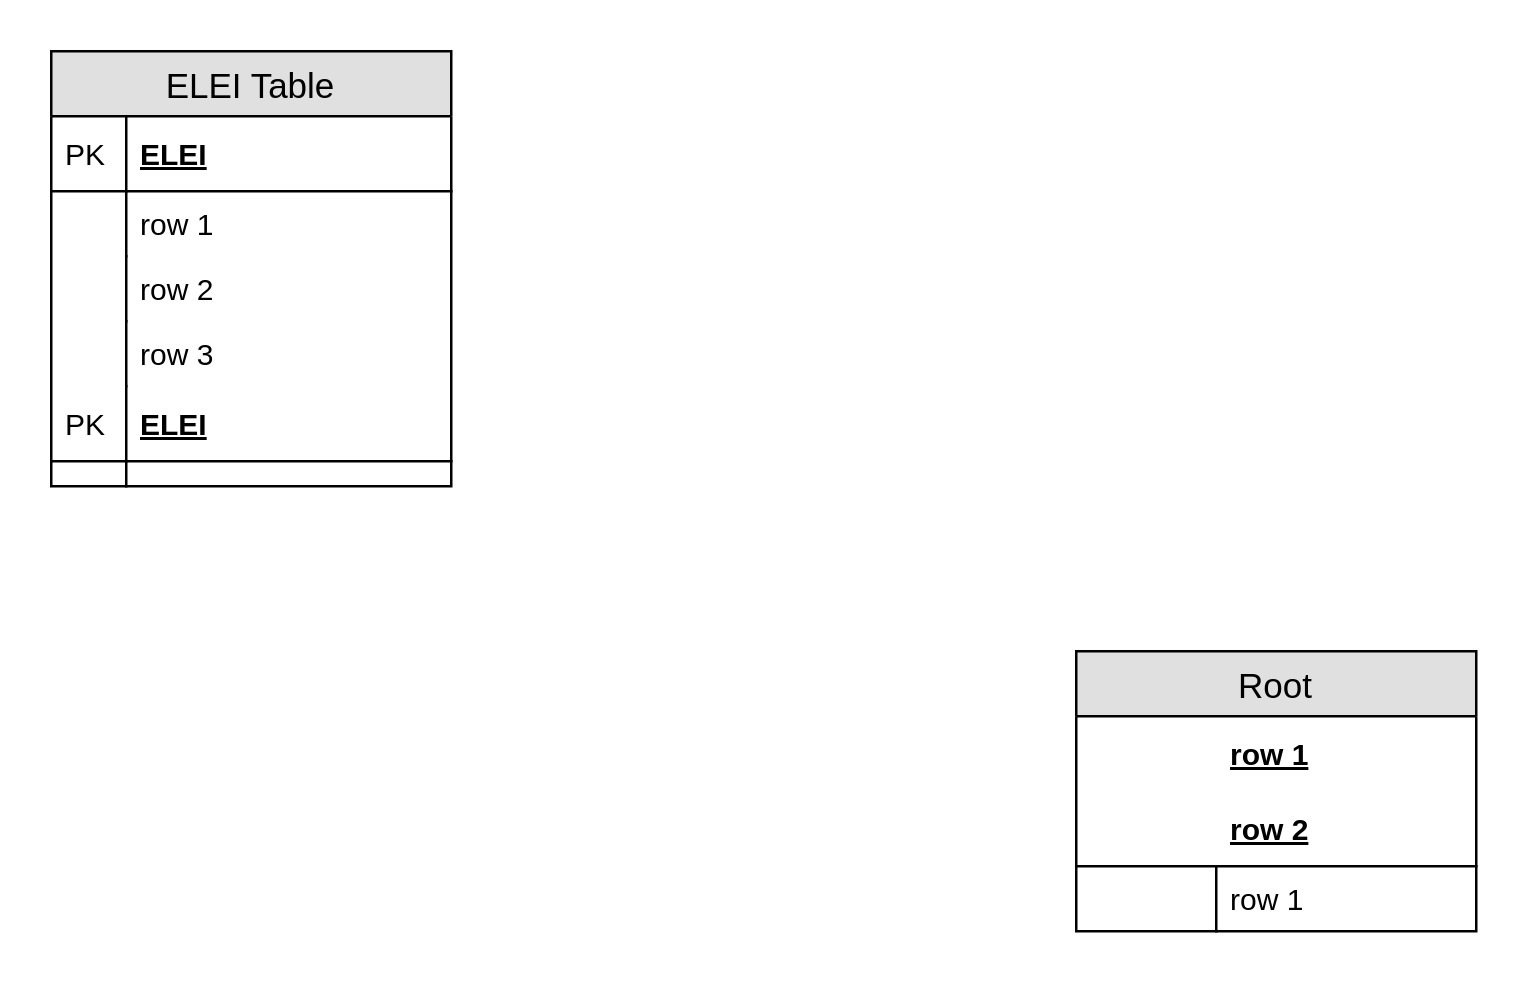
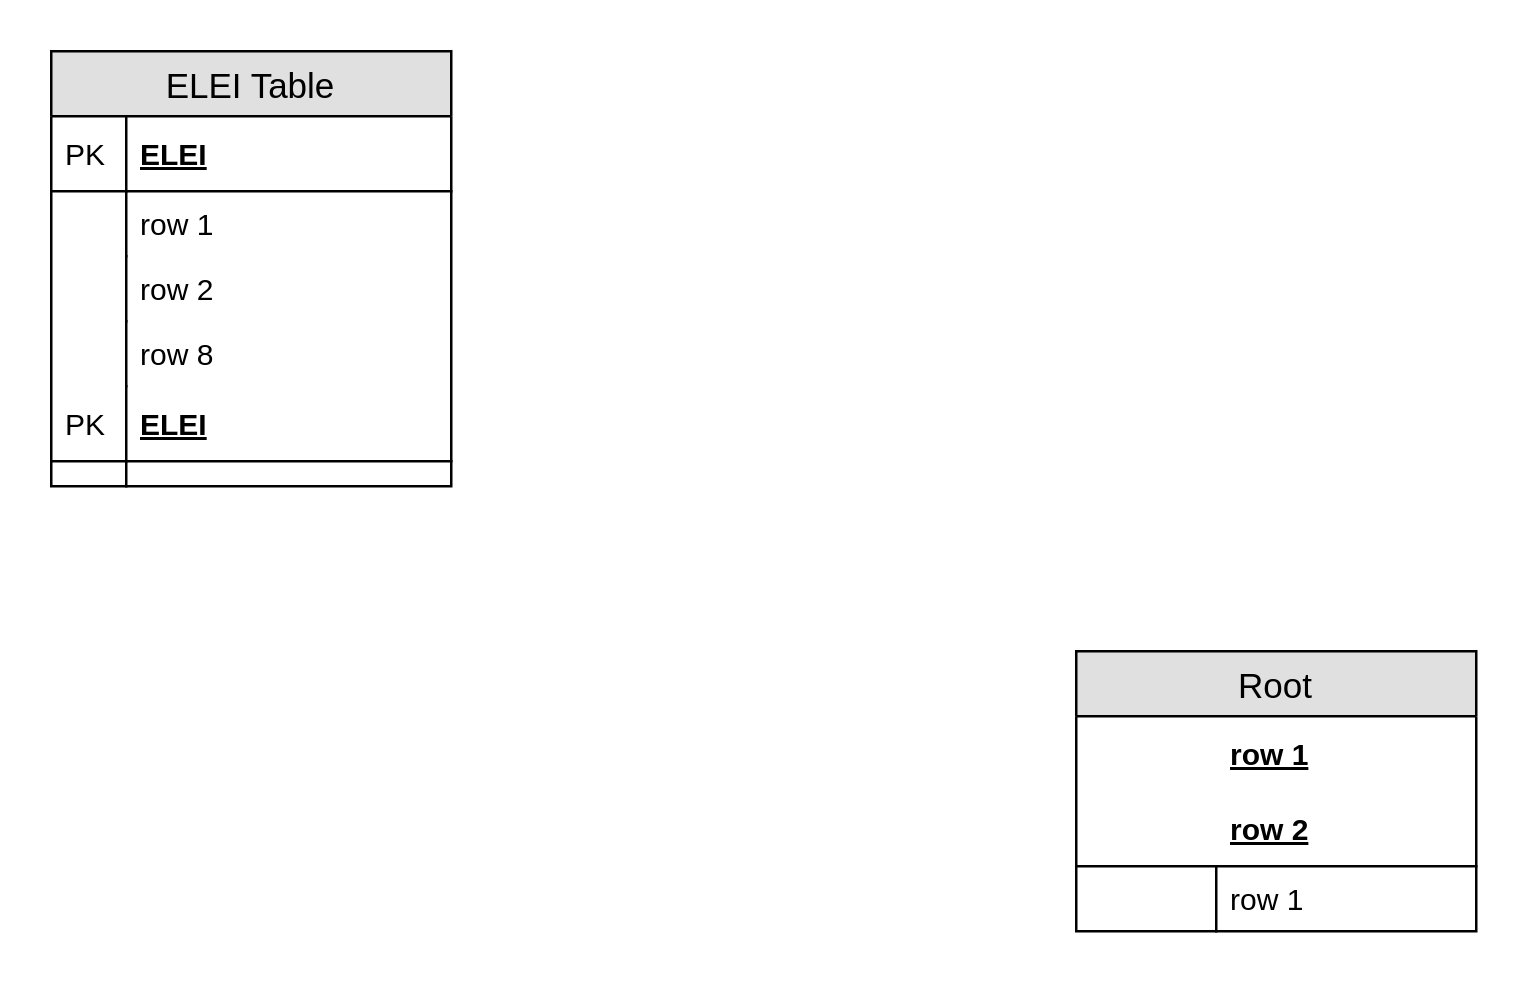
(178, 355) -> (178, 355)
